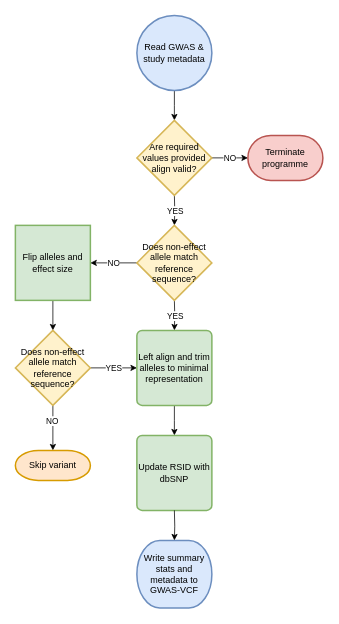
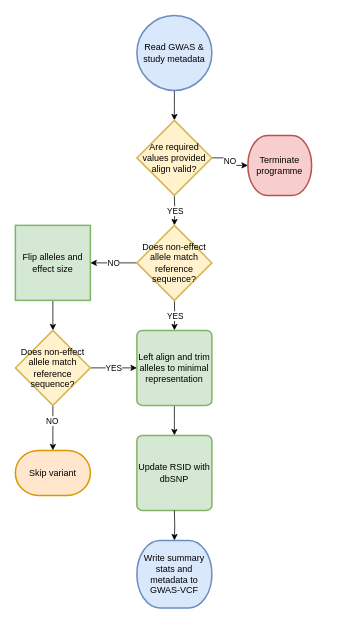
(285, 158) -> (280, 165)
(53, 465) -> (53, 473)
